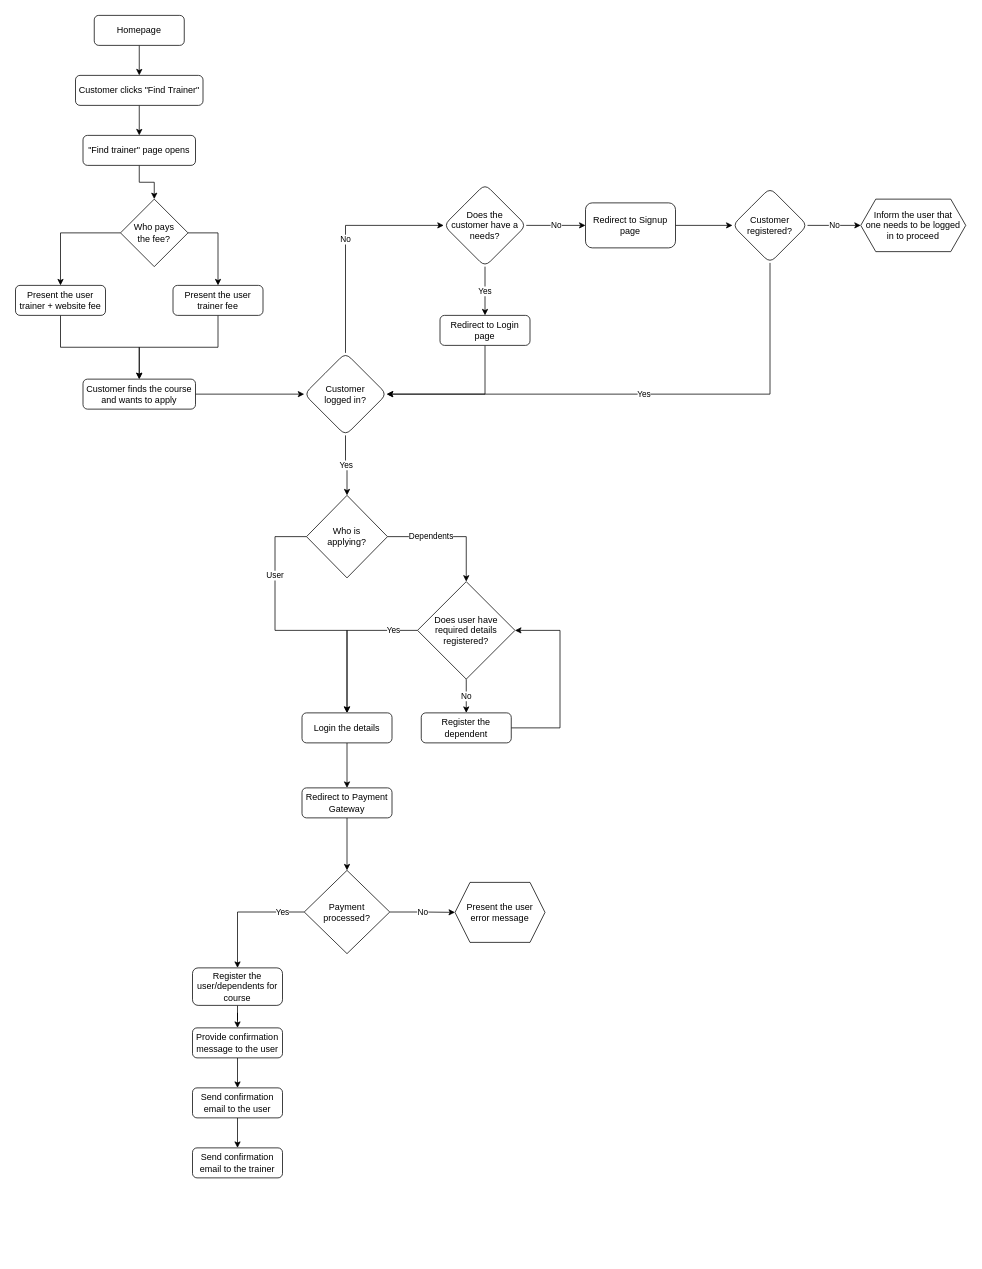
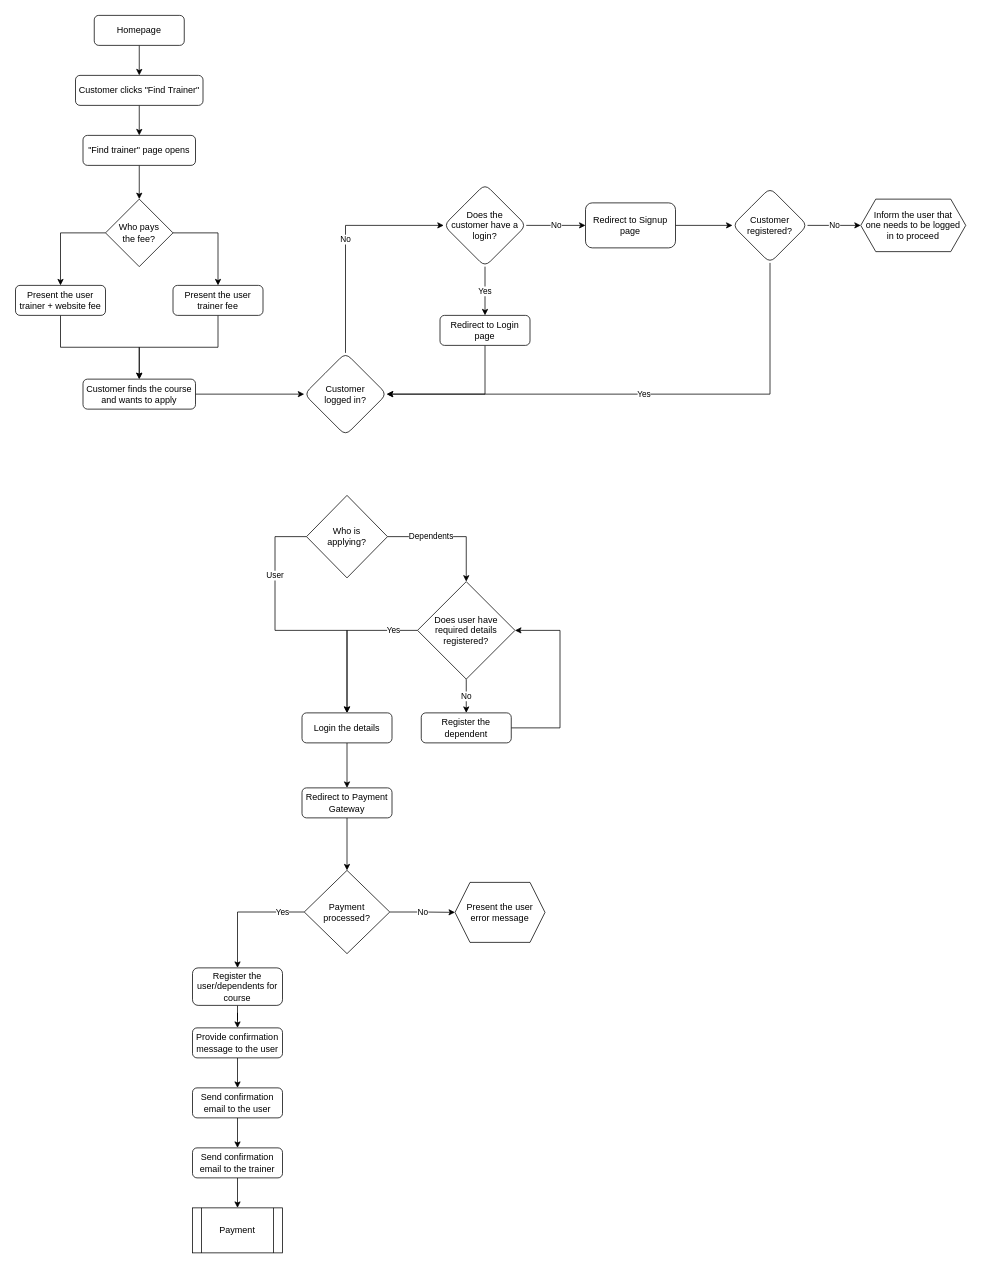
(485, 225) -> (485, 225)
(154, 233) -> (139, 233)
(345, 452) -> none
none -> (237, 1190)
none -> (237, 1230)
